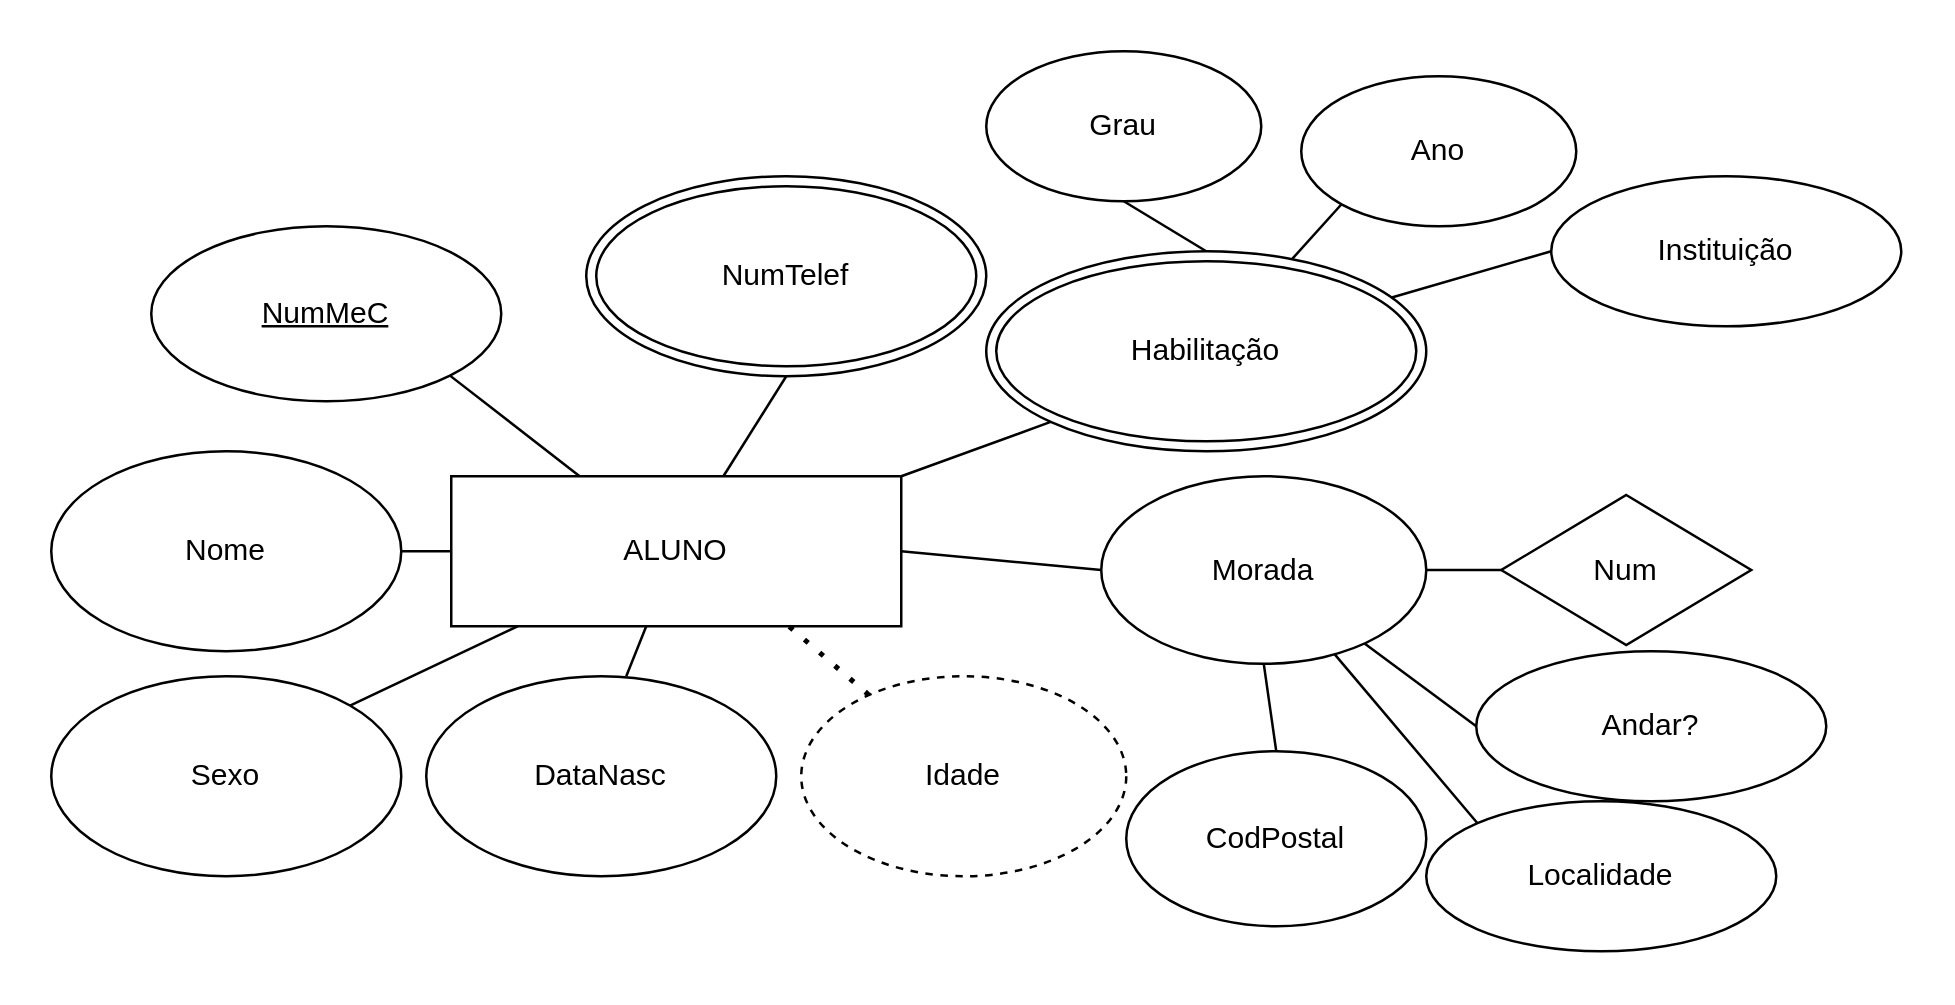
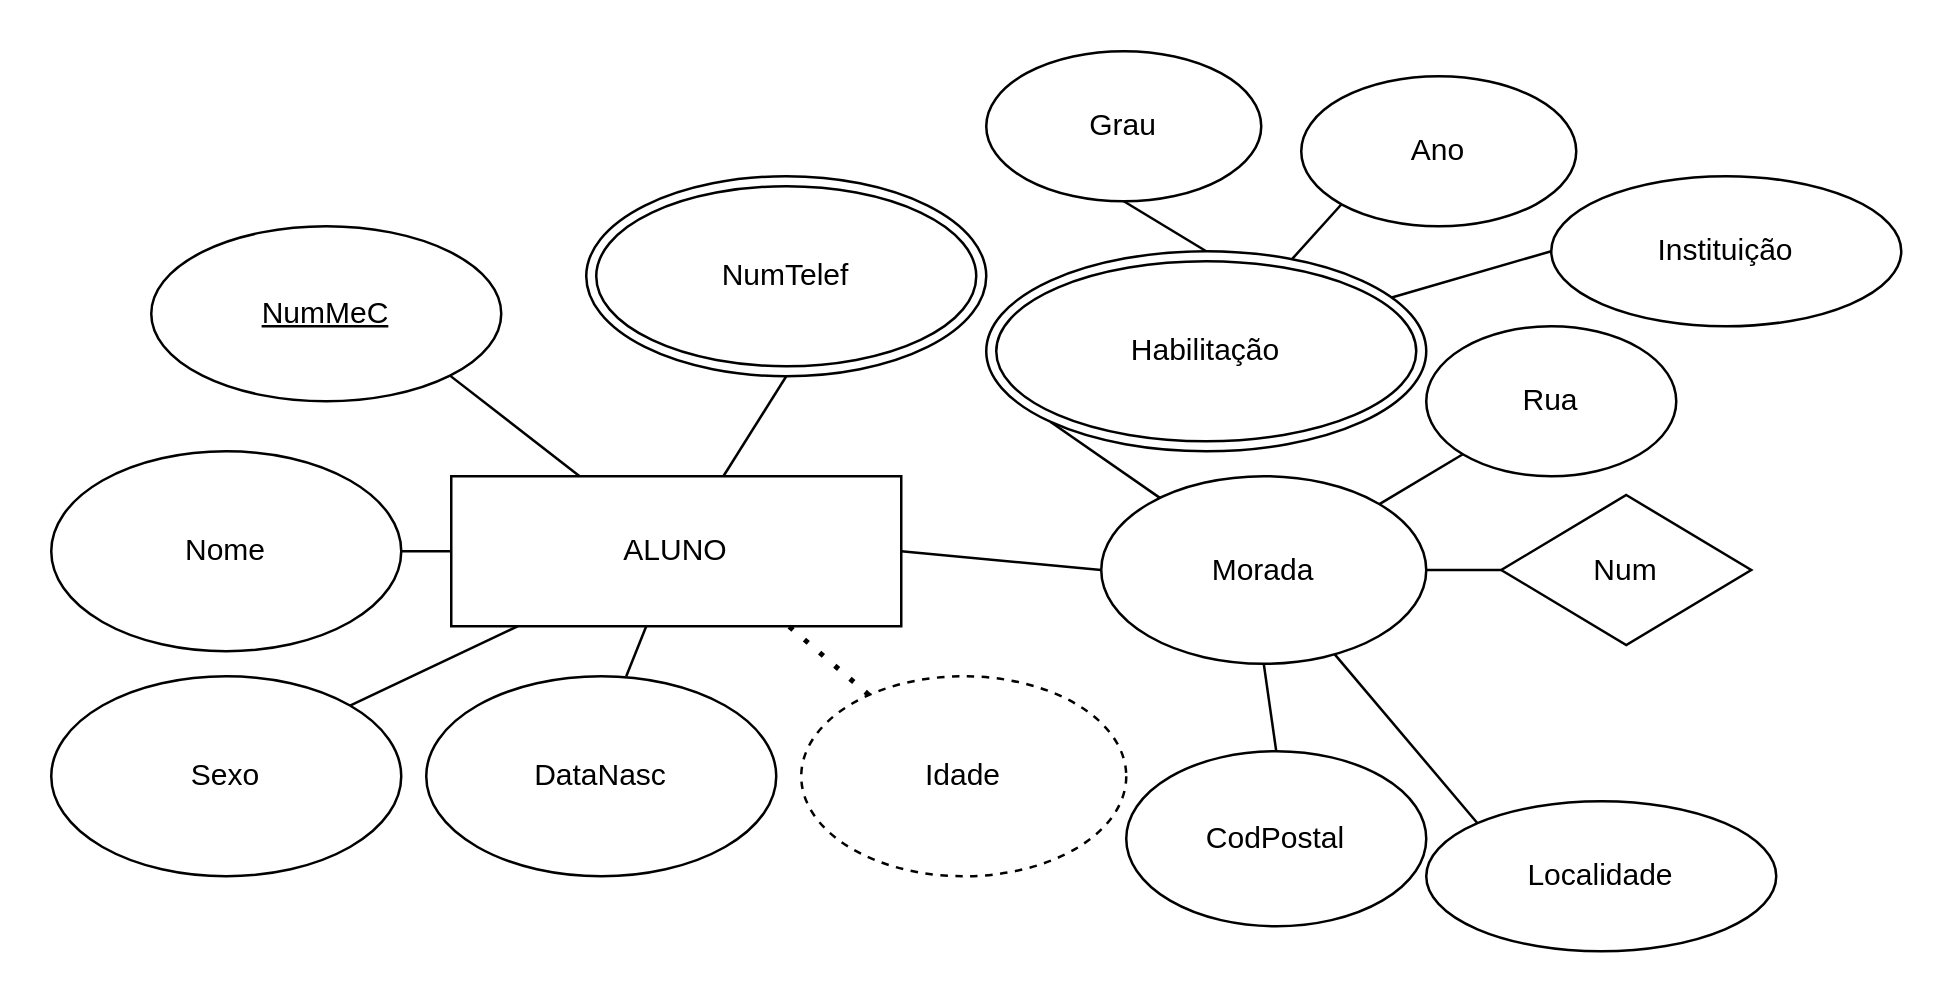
none -> (1551, 401)
(976, 449) -> (1105, 460)
none -> (1421, 479)
(1420, 685) -> none
(1651, 726) -> none
